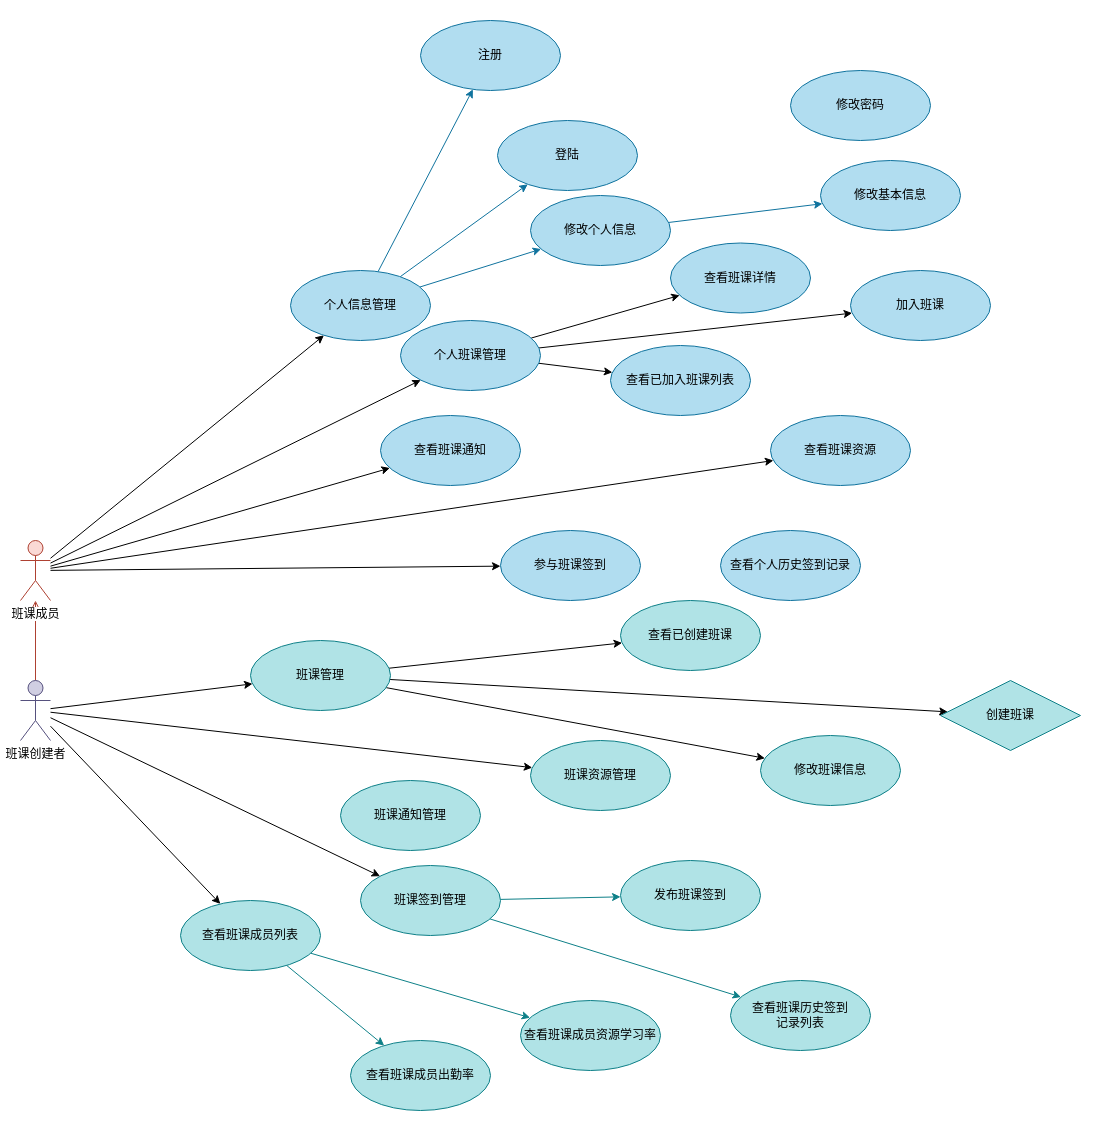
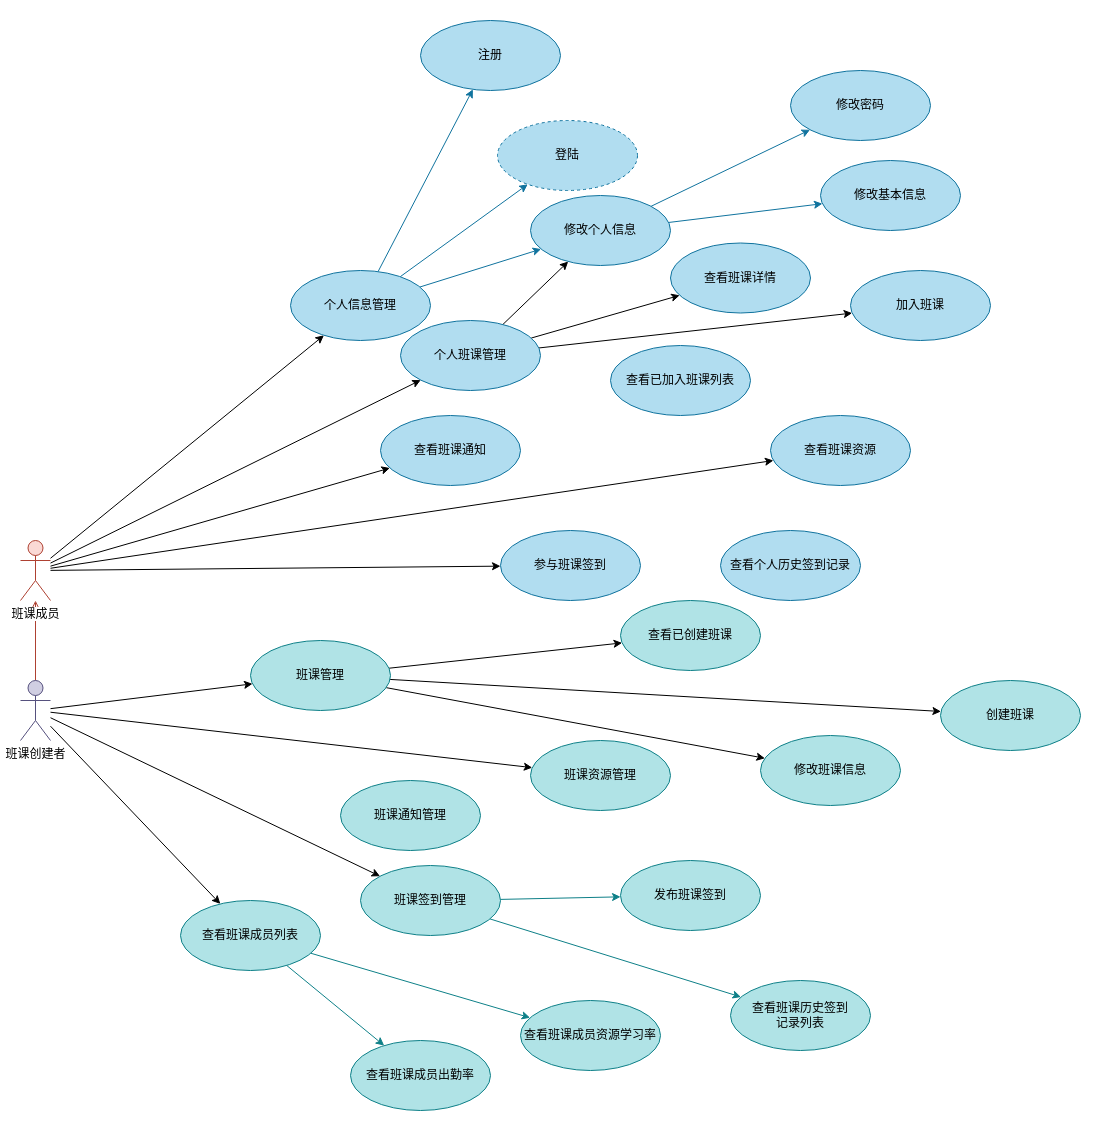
(568, 156) -> (568, 156)
none -> (728, 169)
(572, 367) -> (533, 295)
(1011, 716) -> (1011, 716)
